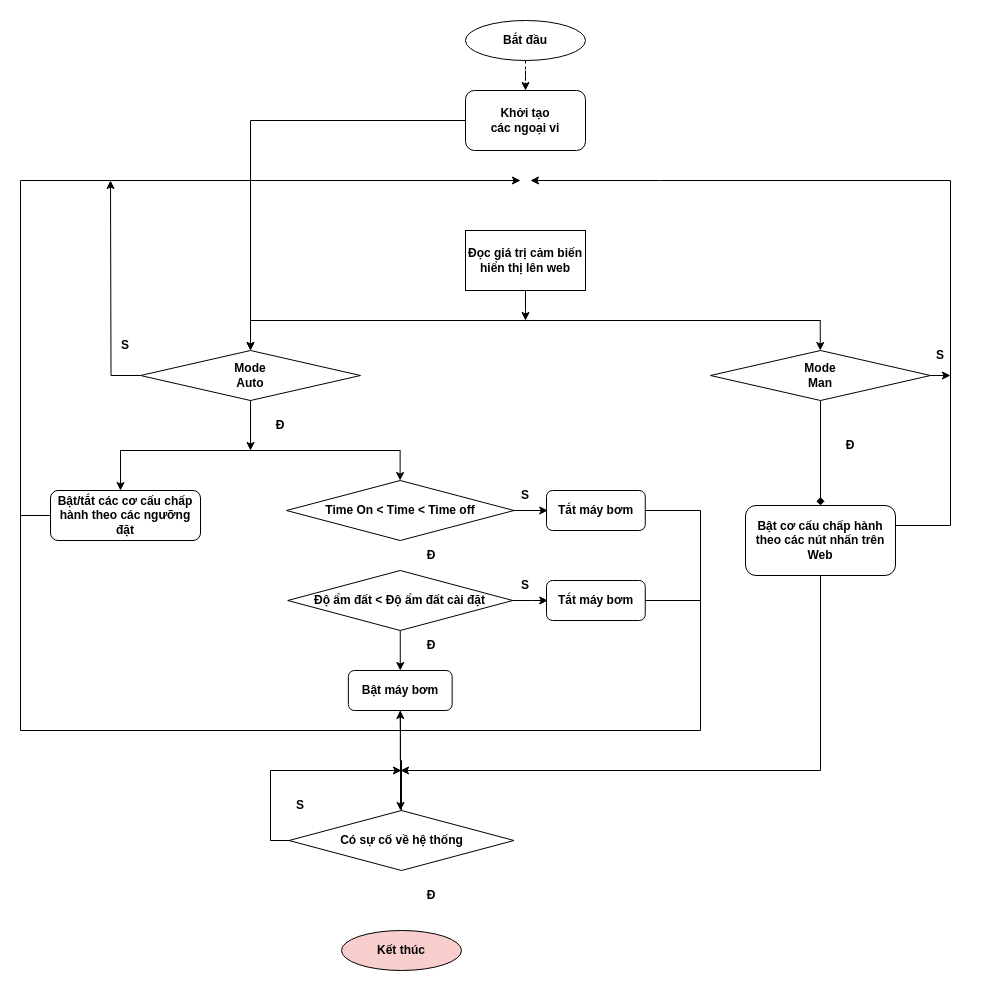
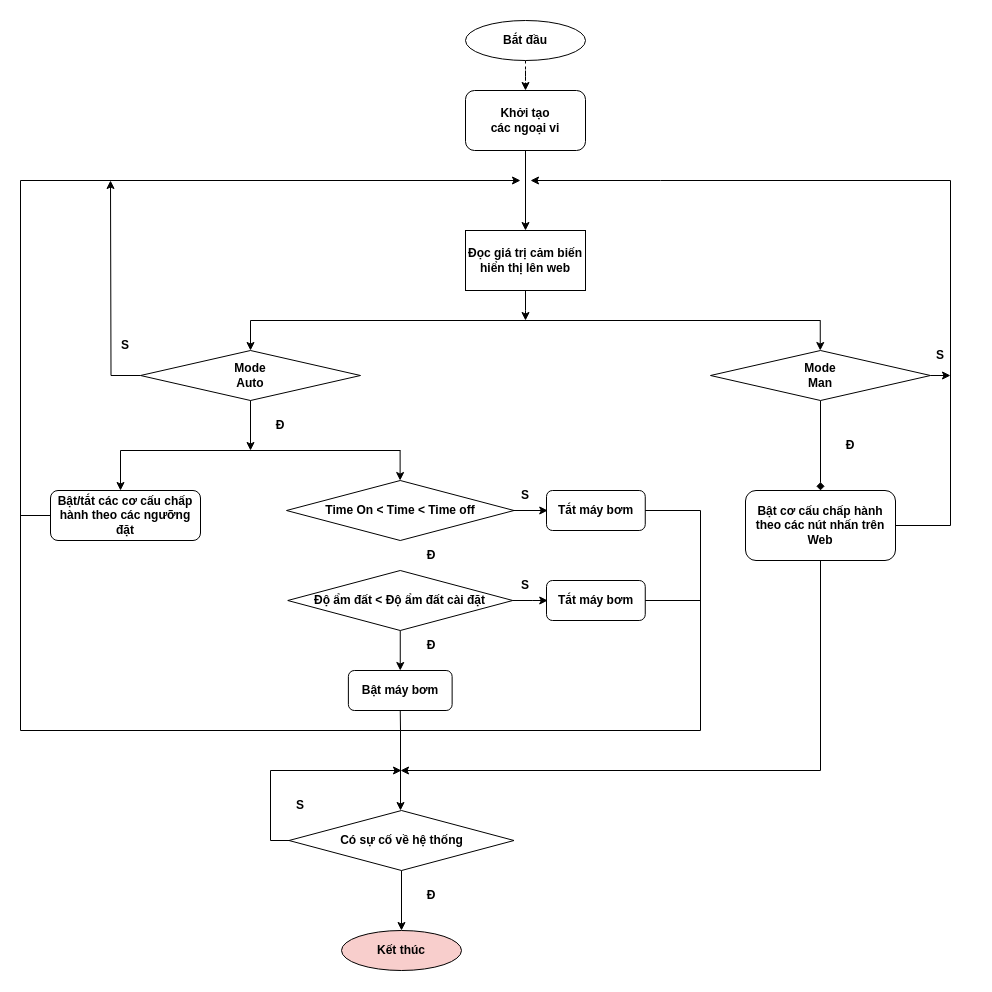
(260, 121) -> (526, 187)
(821, 541) -> (821, 526)
(402, 786) -> (402, 897)
